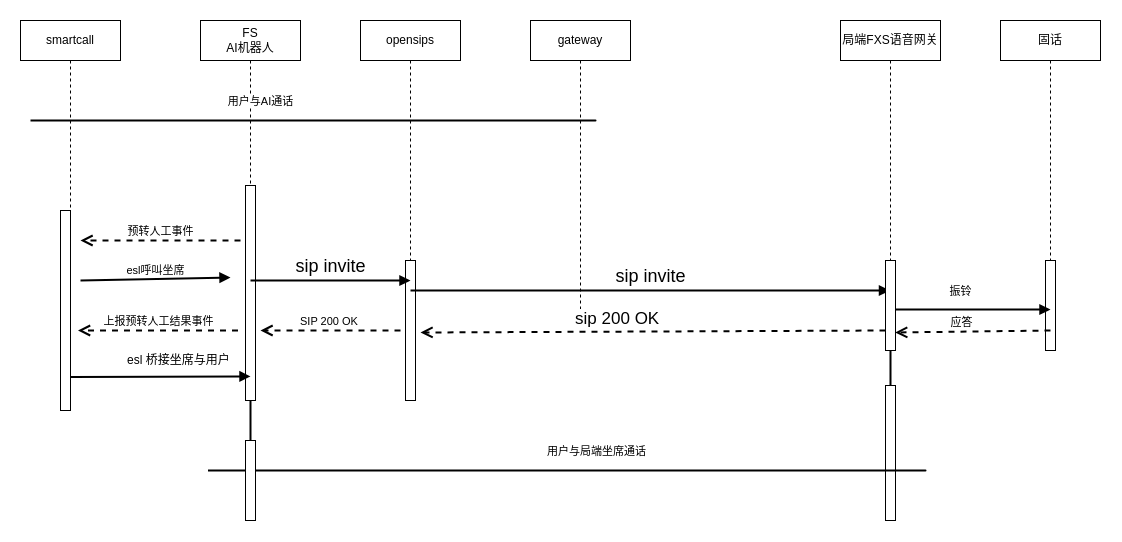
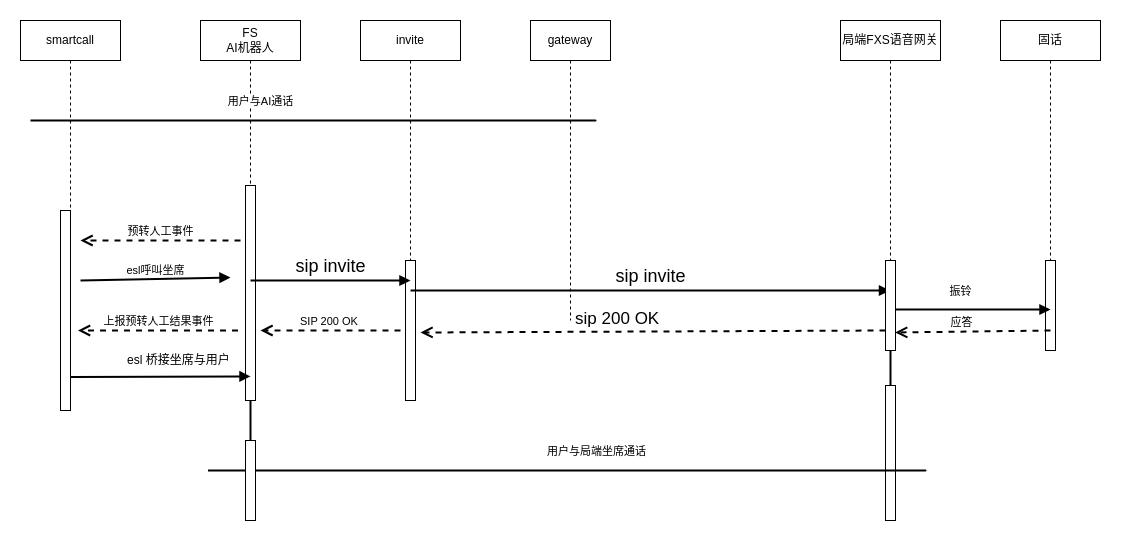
(411, 41) -> (411, 41)
(581, 171) -> (571, 171)
